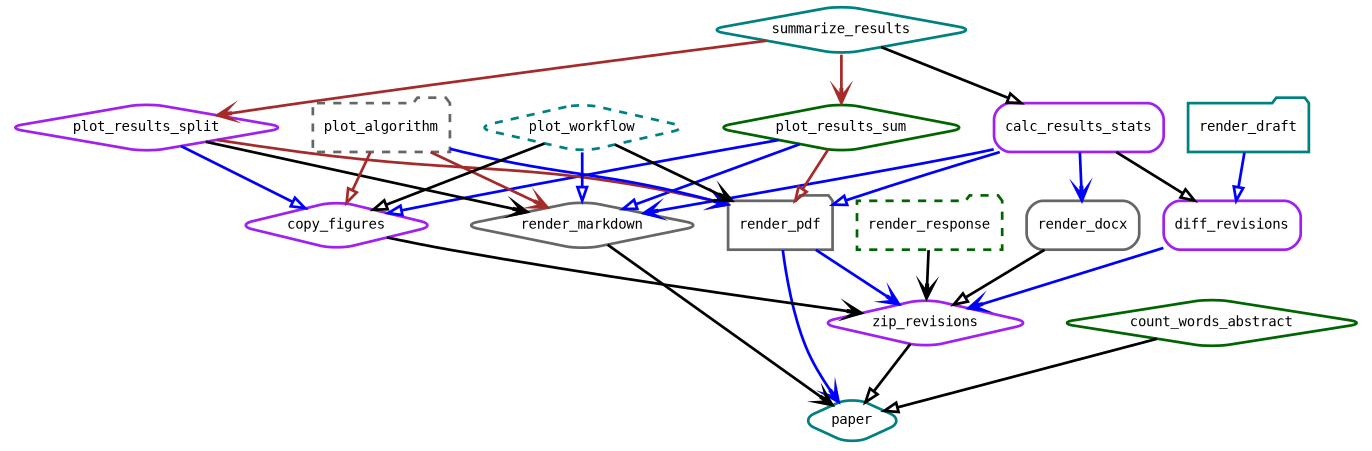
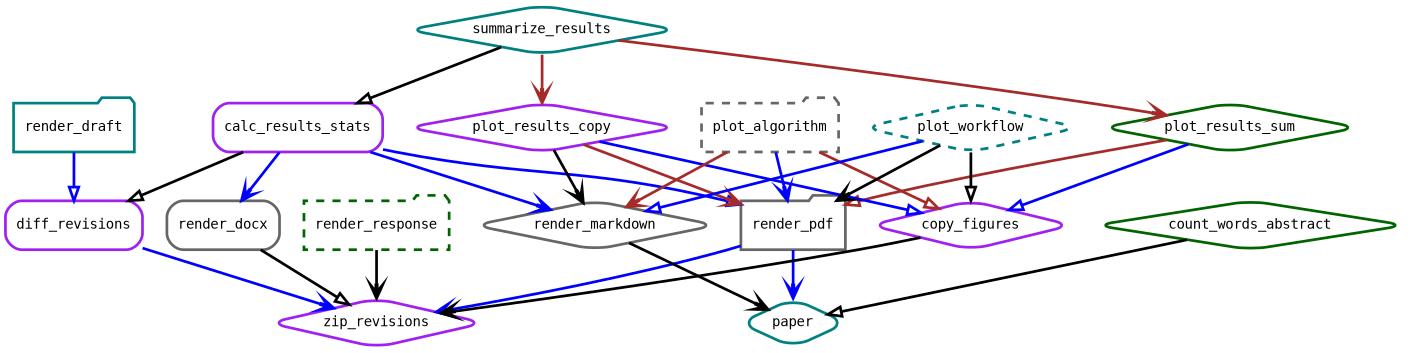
(147, 128) -> (542, 128)
(718, 174) -> none
(892, 368) -> none
